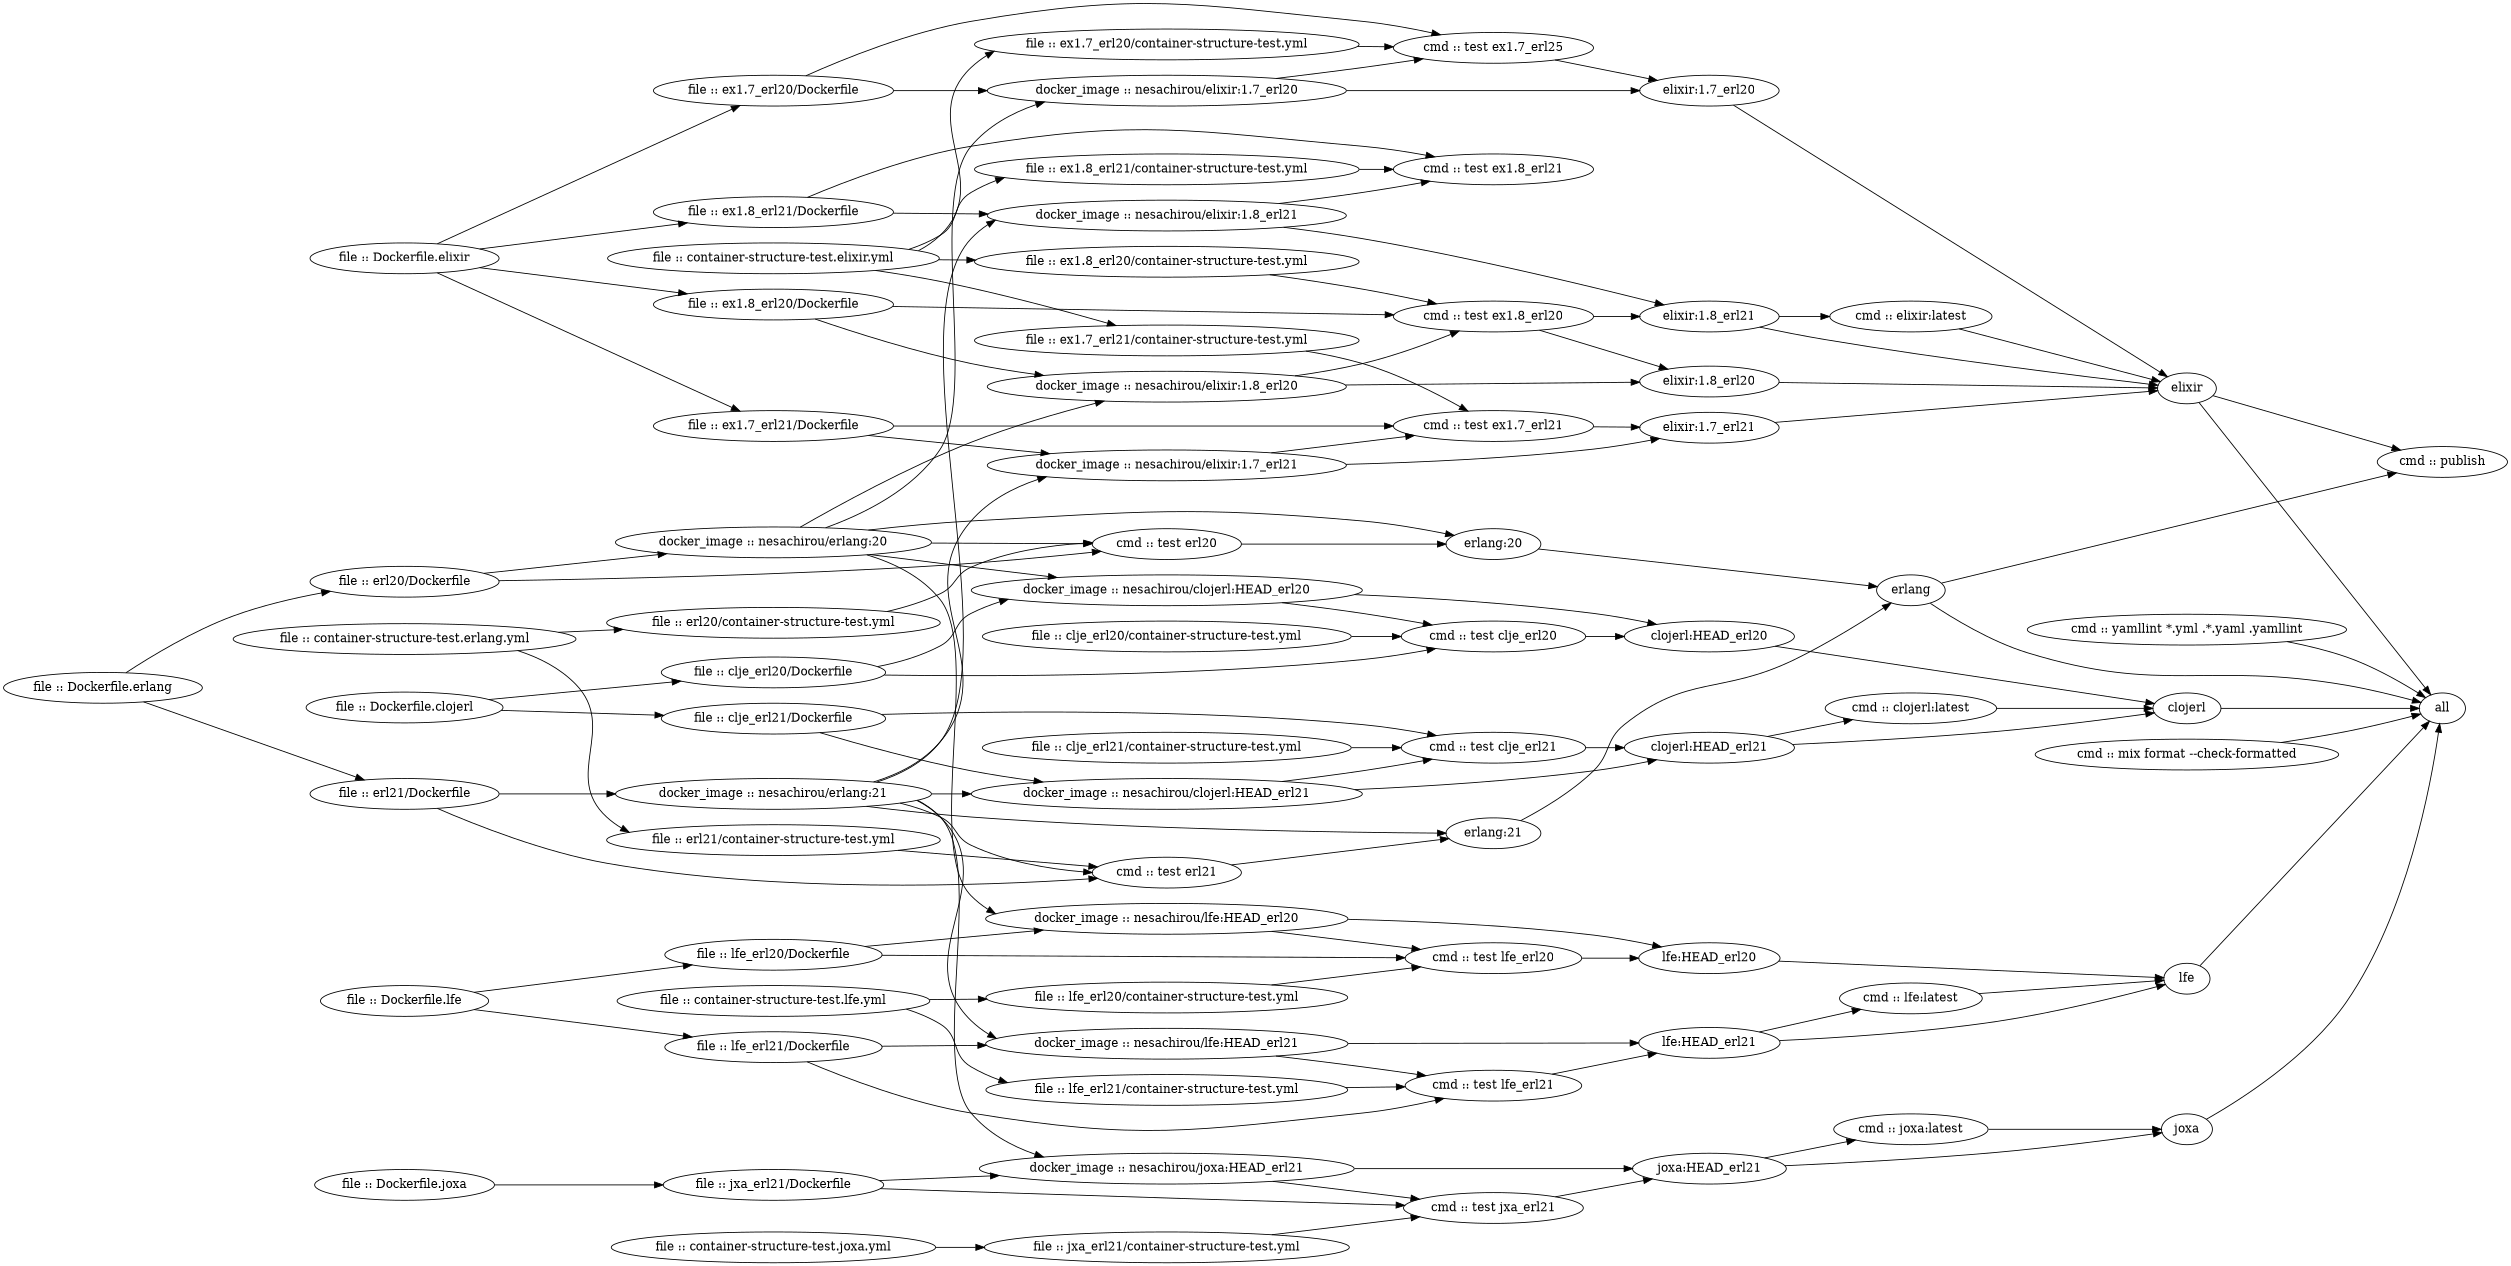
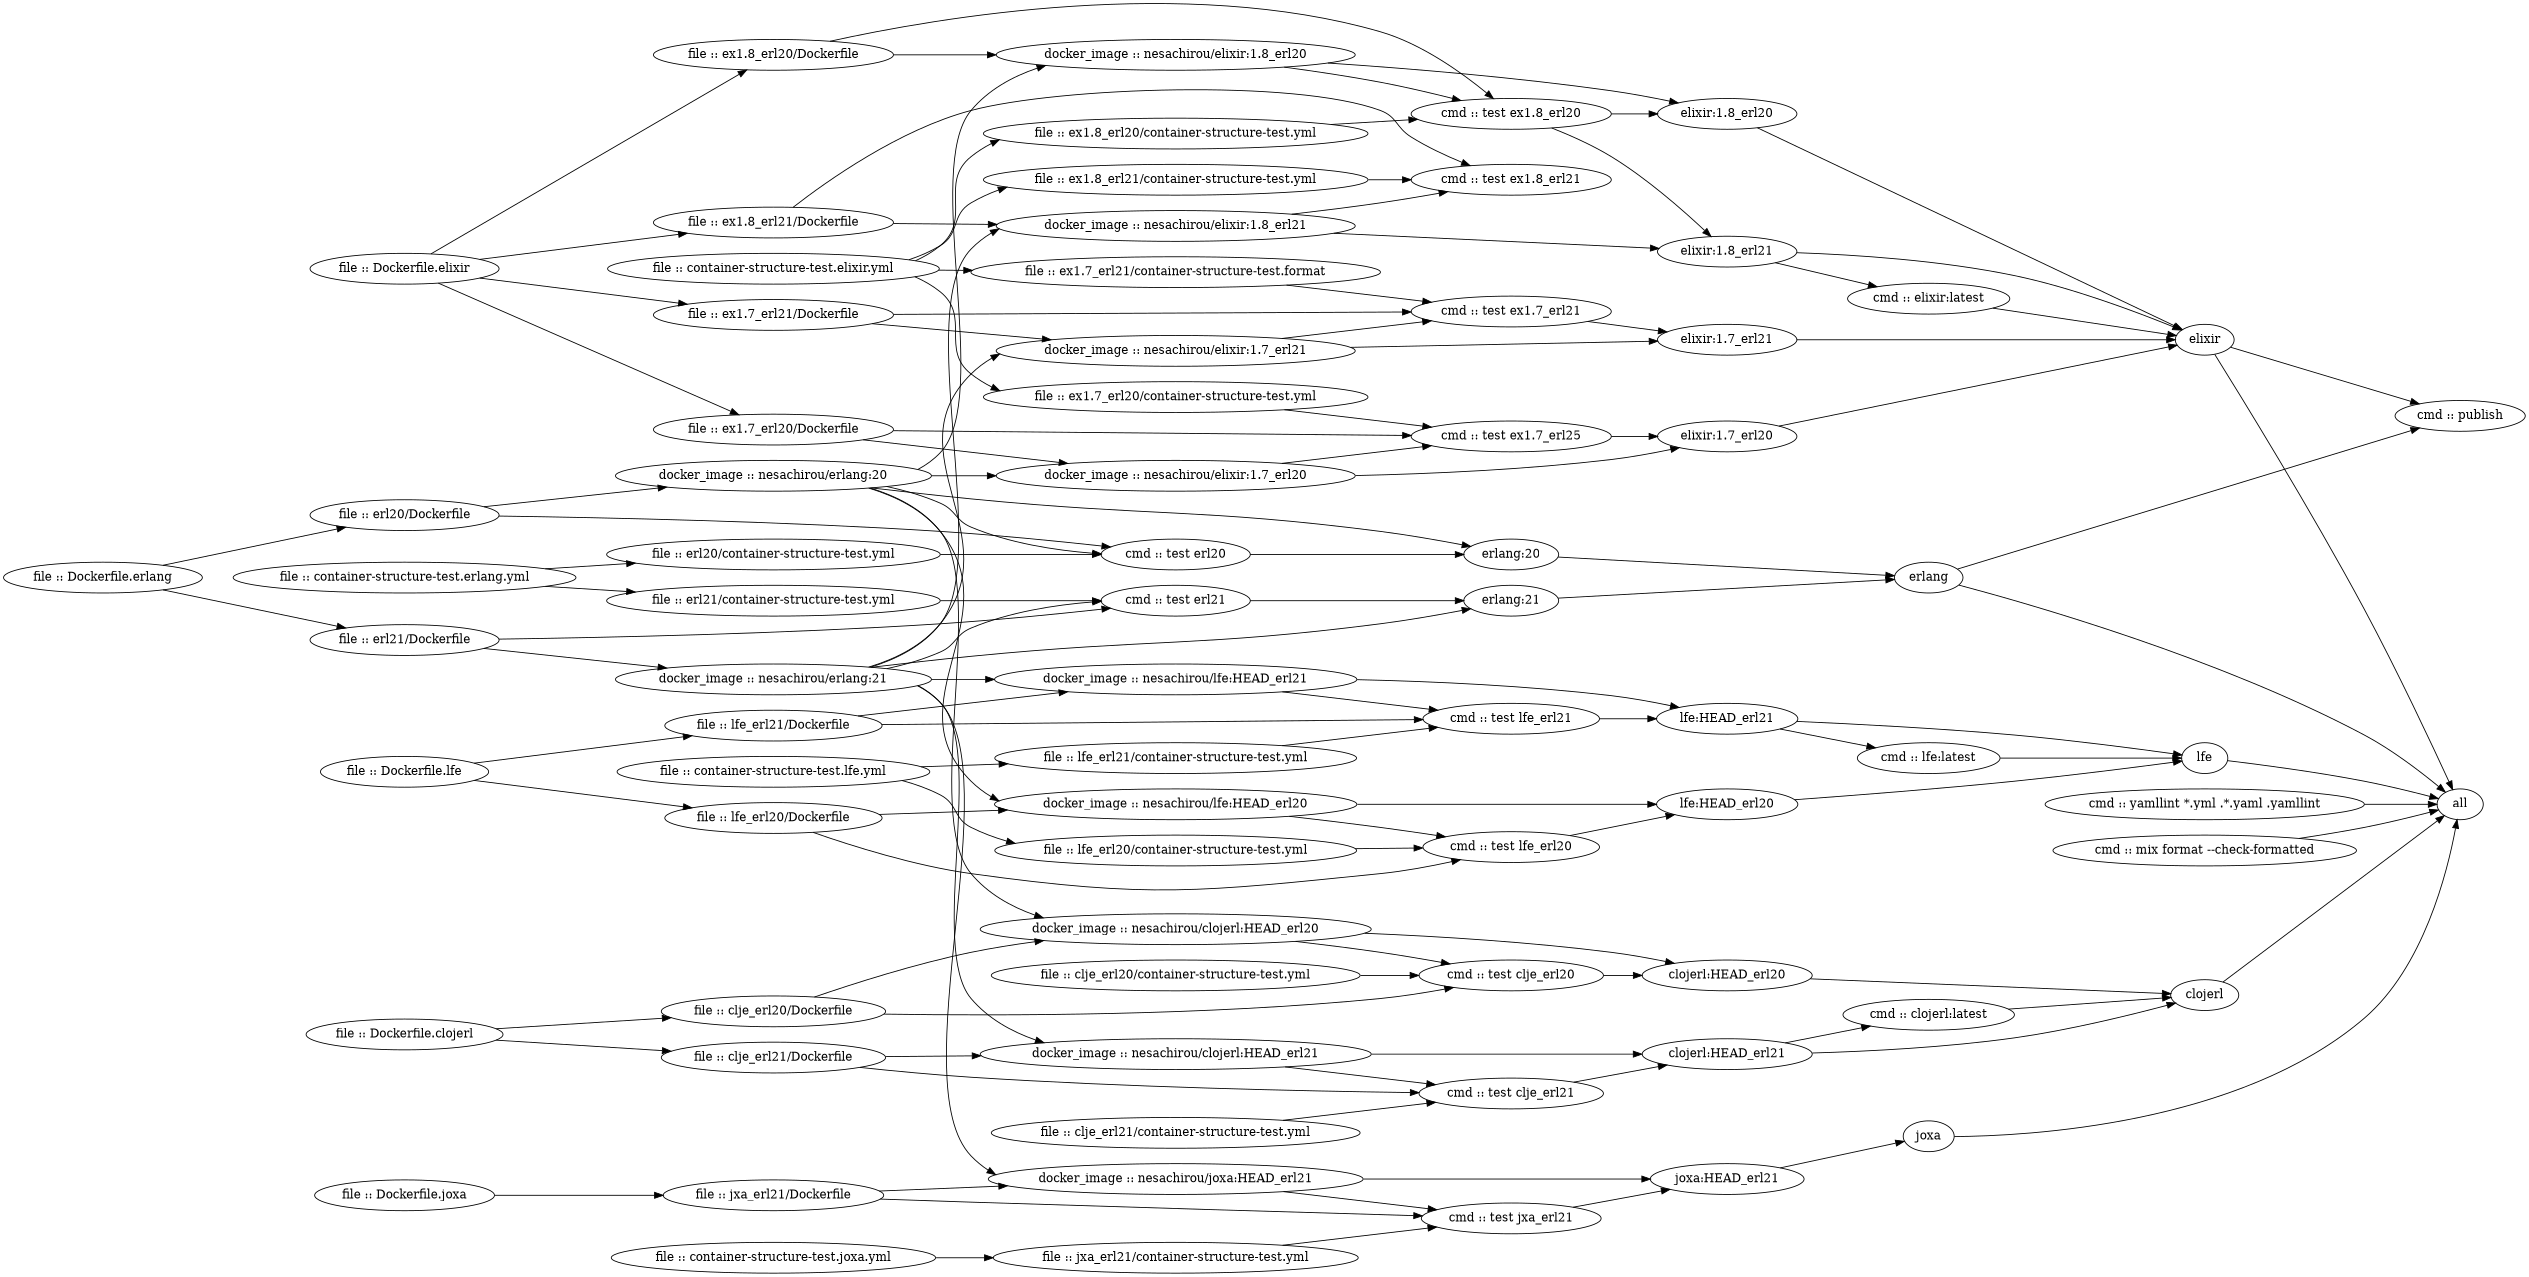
(1167, 340) -> (1176, 272)
(1911, 1129) -> none
